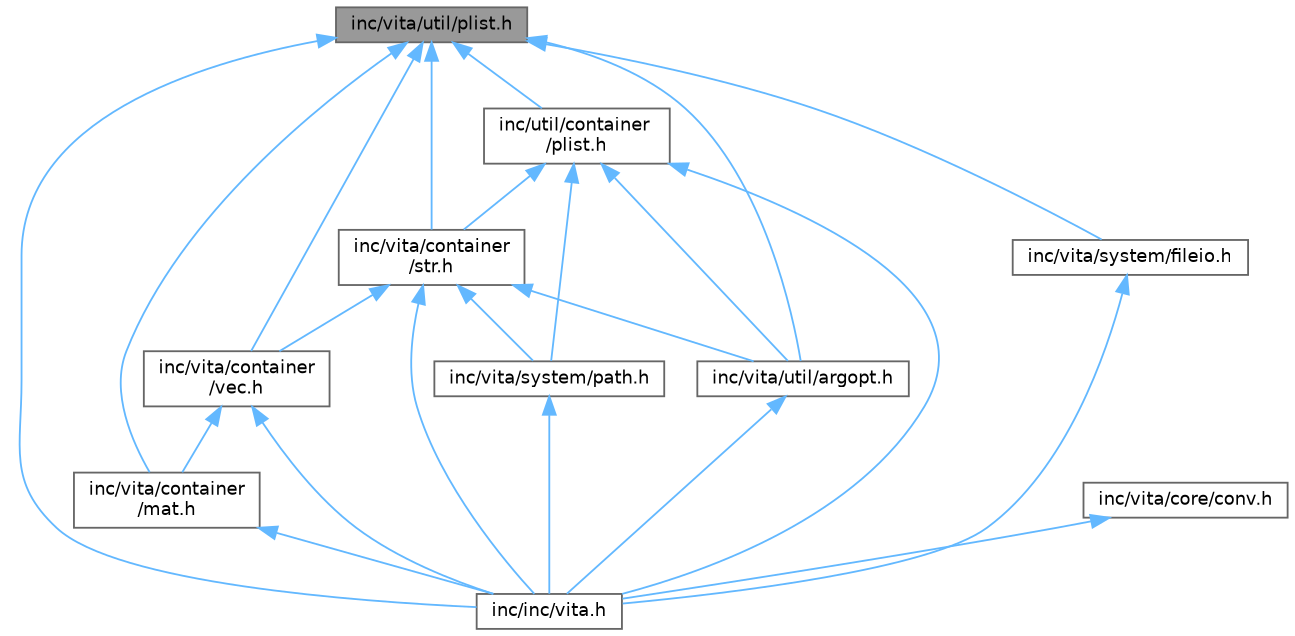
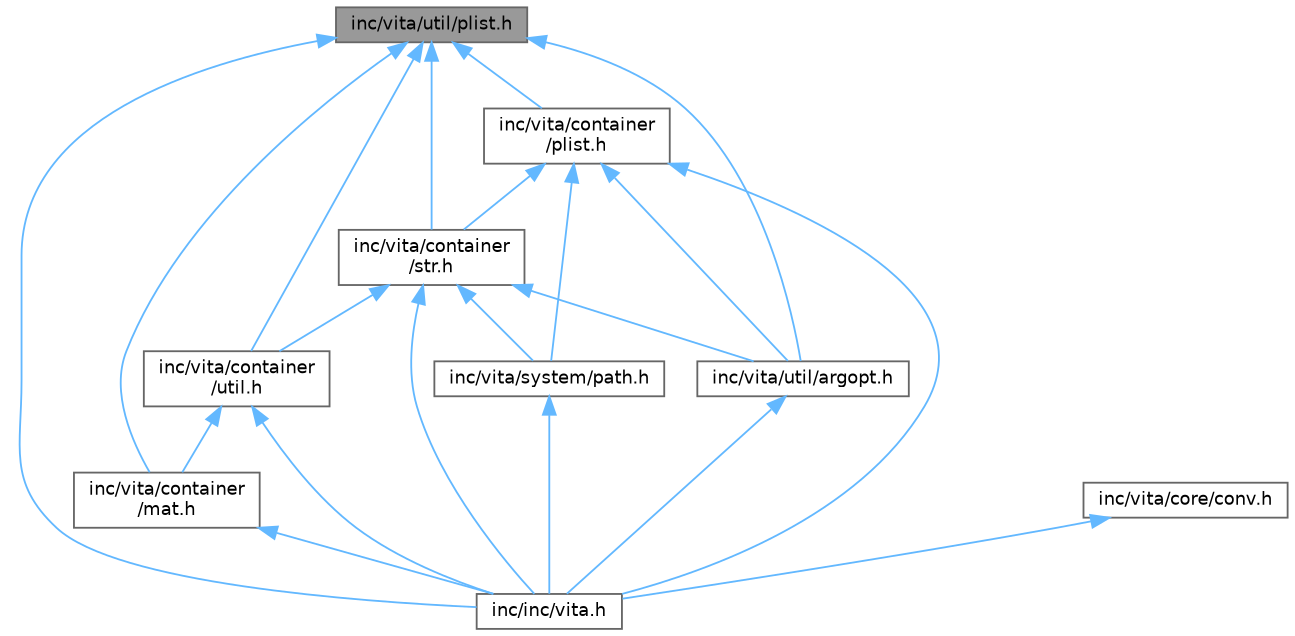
(577, 136) -> (577, 136)
(1130, 257) -> none
(237, 379) -> (237, 379)
